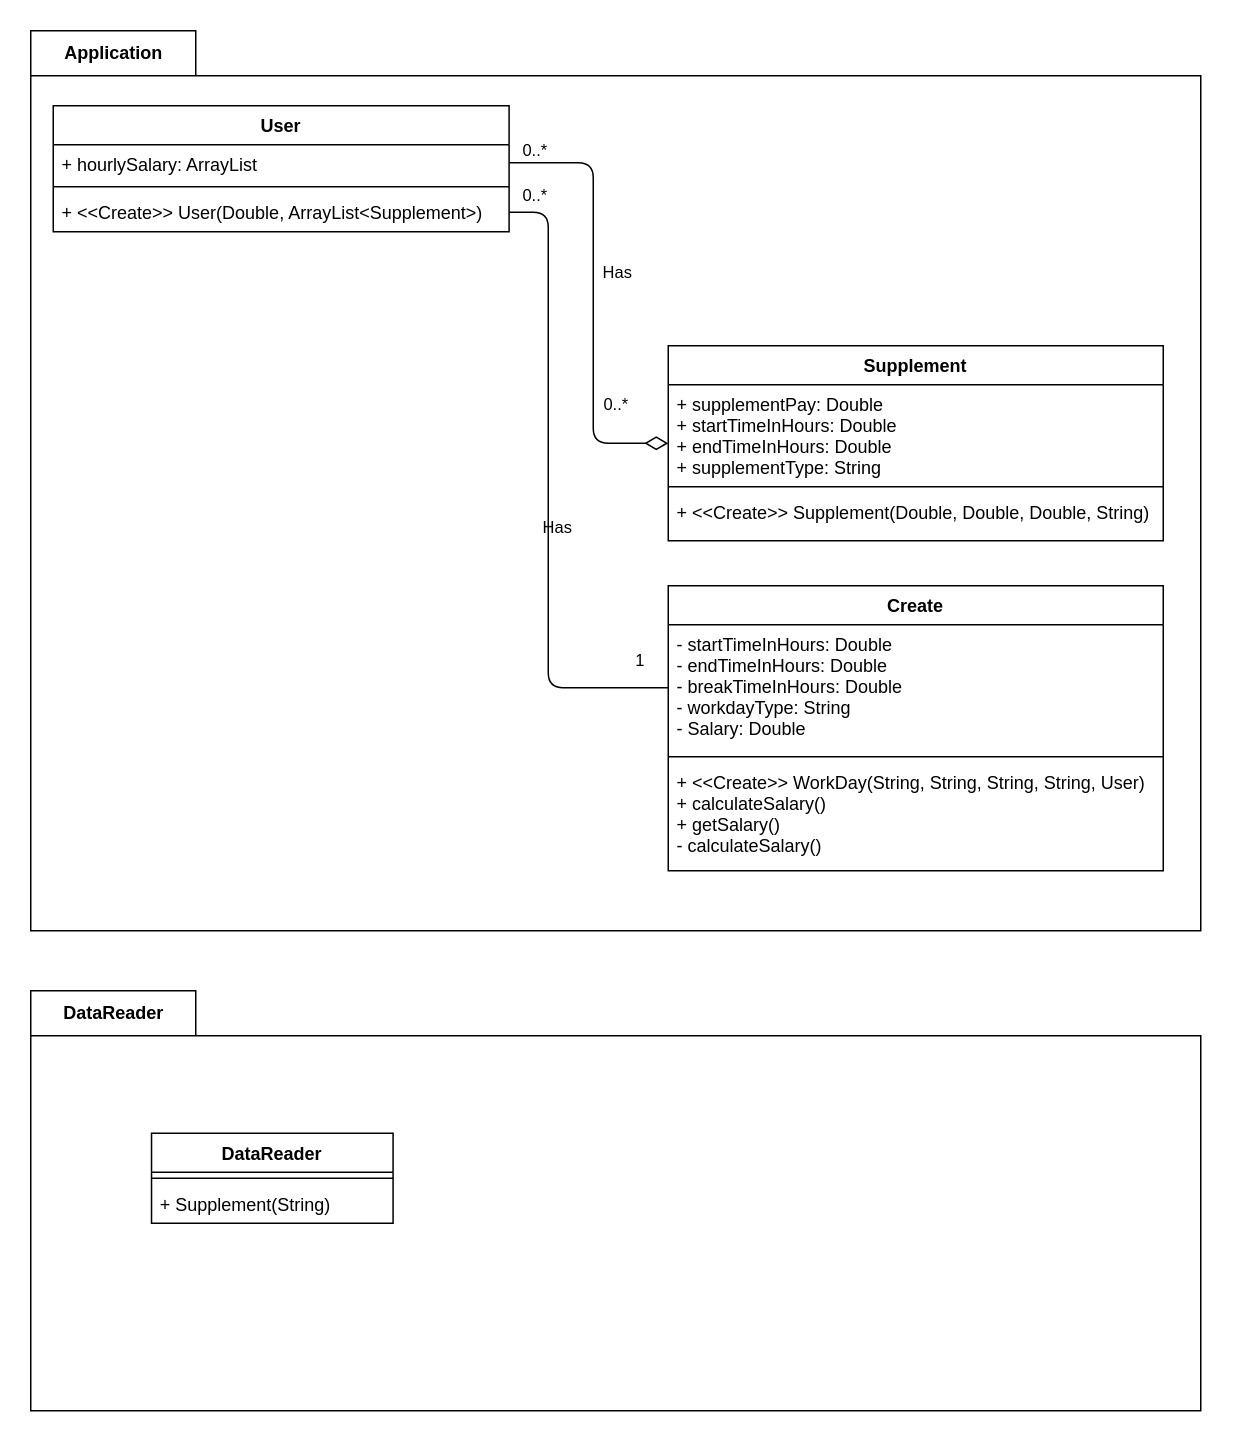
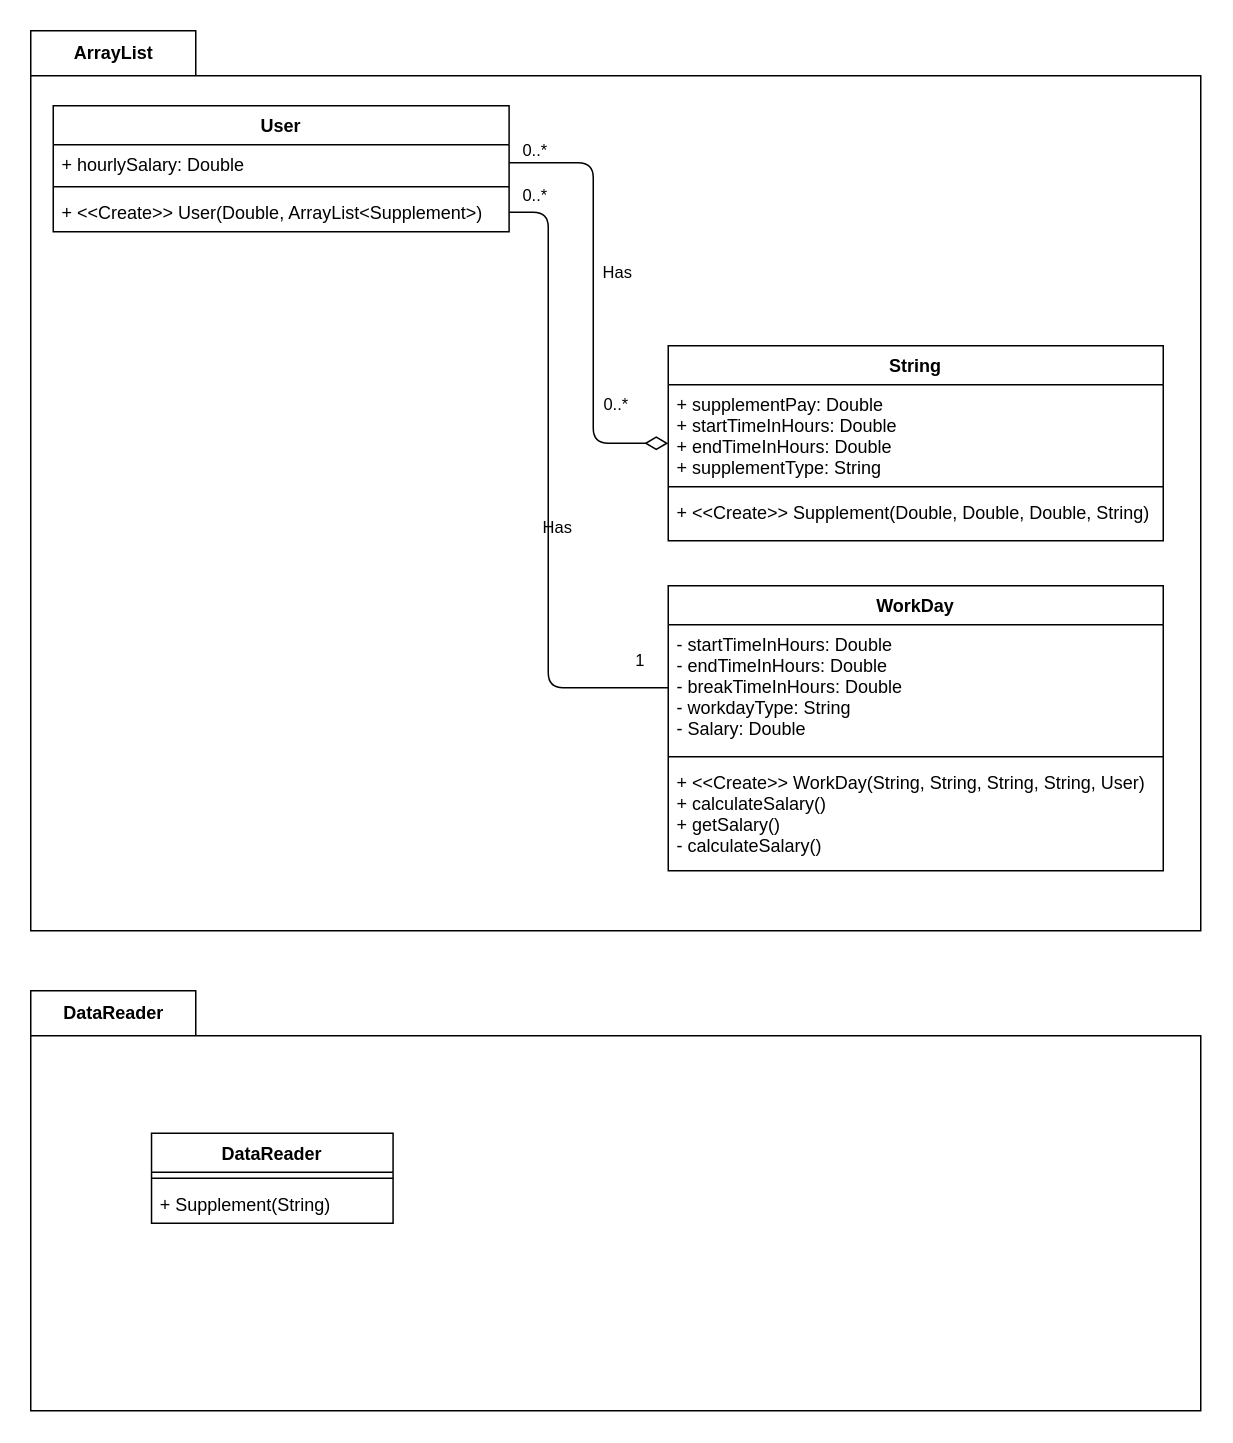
(114, 53) -> (114, 53)
(173, 165) -> (158, 165)
(915, 366) -> (915, 366)
(915, 606) -> (915, 606)
